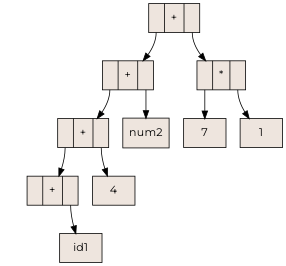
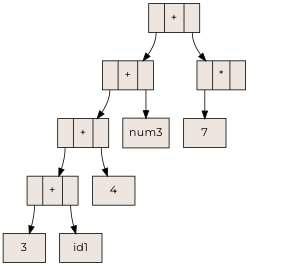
(146, 133) -> (146, 133)
(261, 133) -> none
none -> (24, 248)
